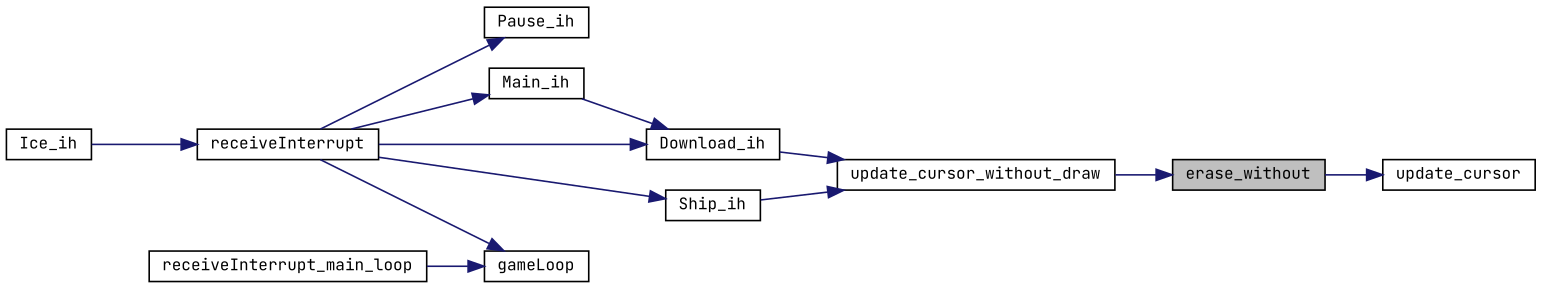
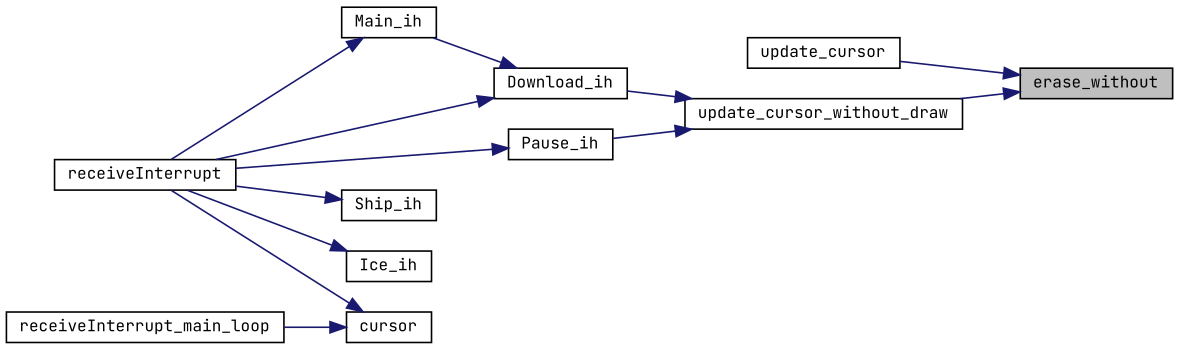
(136, 144) -> (259, 218)
(1346, 175) -> (952, 67)
(794, 196) -> (644, 135)
(537, 266) -> (389, 327)
